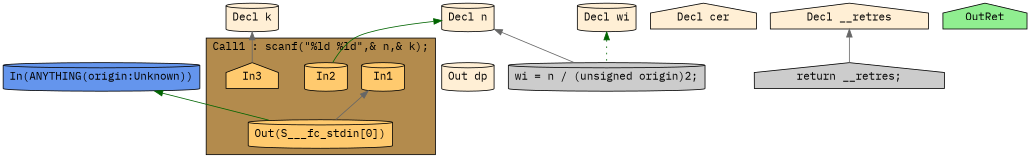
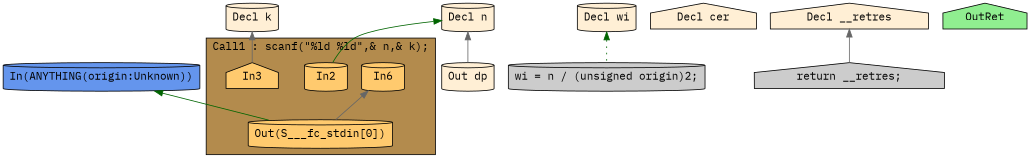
(538, 47) -> (468, 51)
(383, 77) -> (383, 77)
